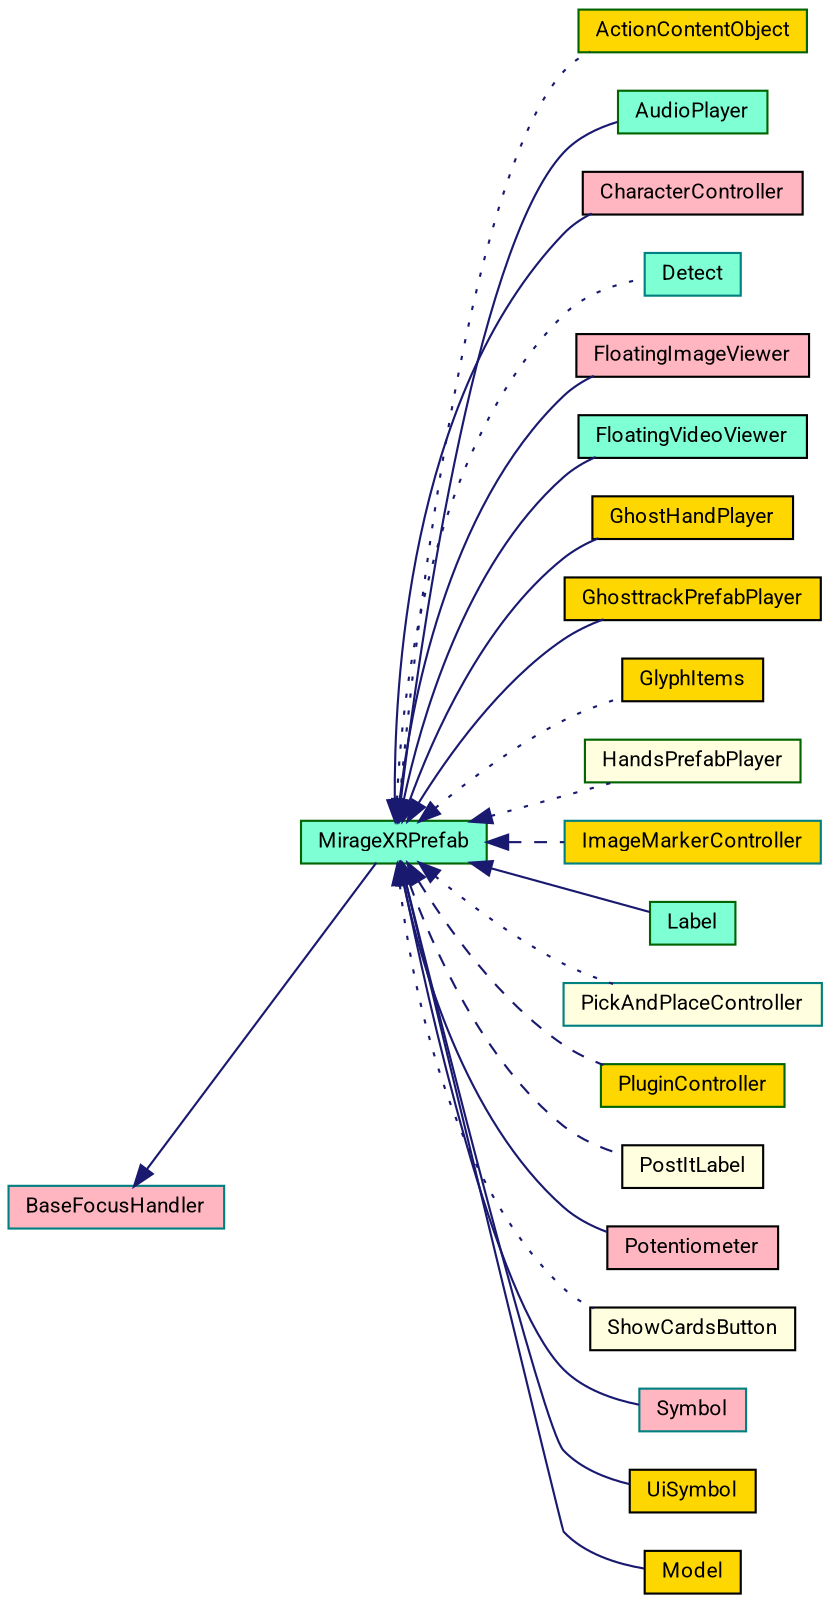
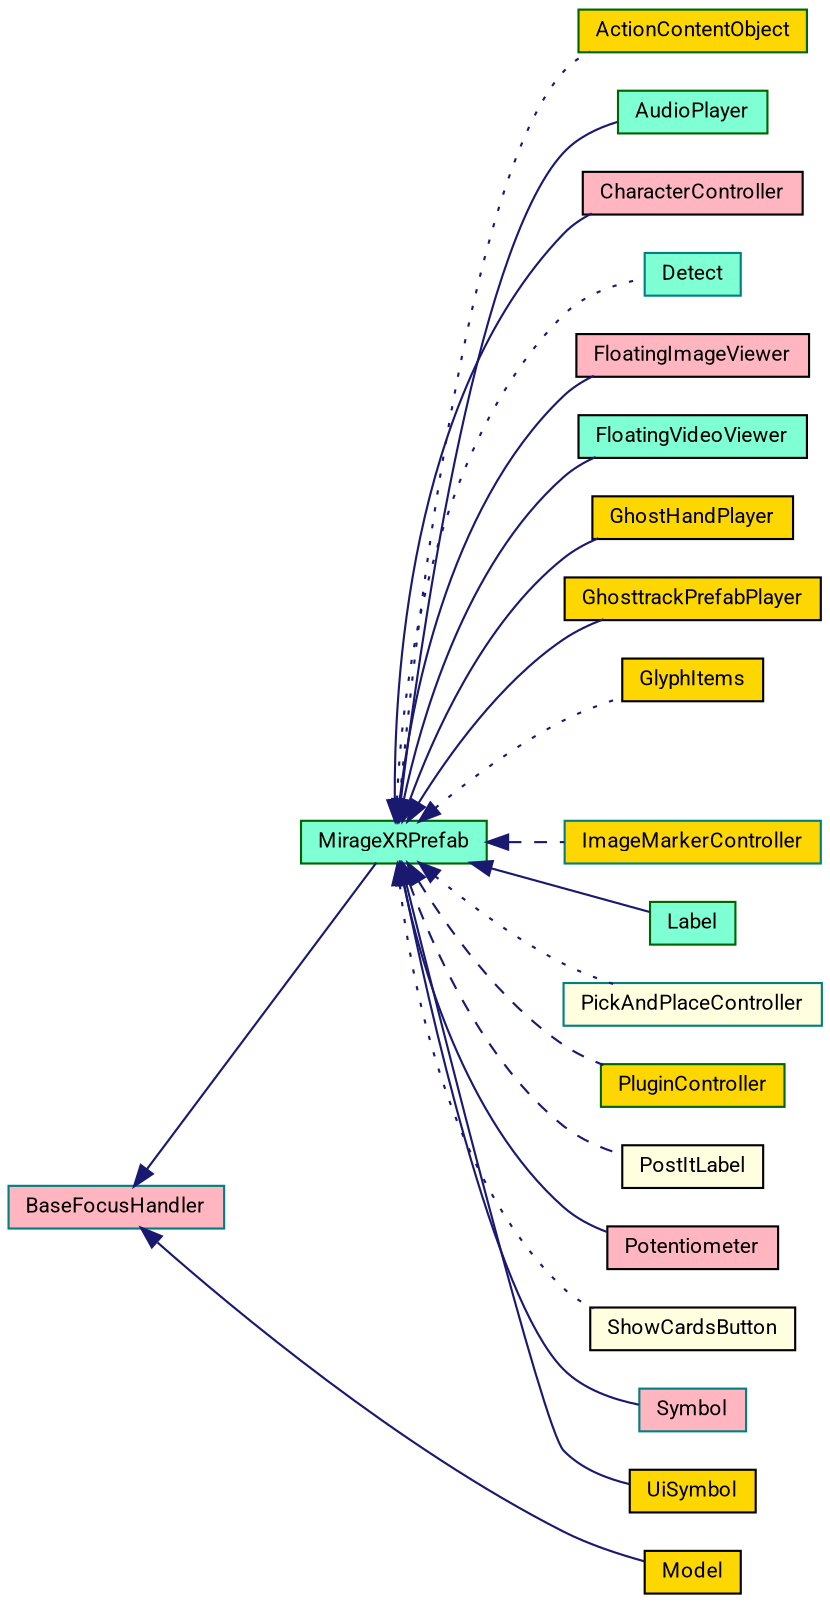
(693, 761) -> none
(535, 1417) -> (387, 1424)
